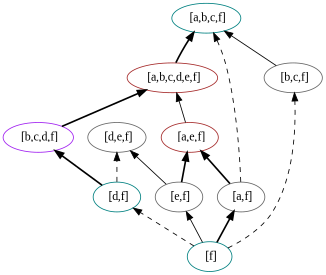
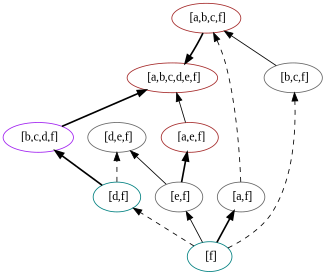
(206, 18) -> (206, 18)
(182, 51) -> (197, 45)
(218, 171) -> none
